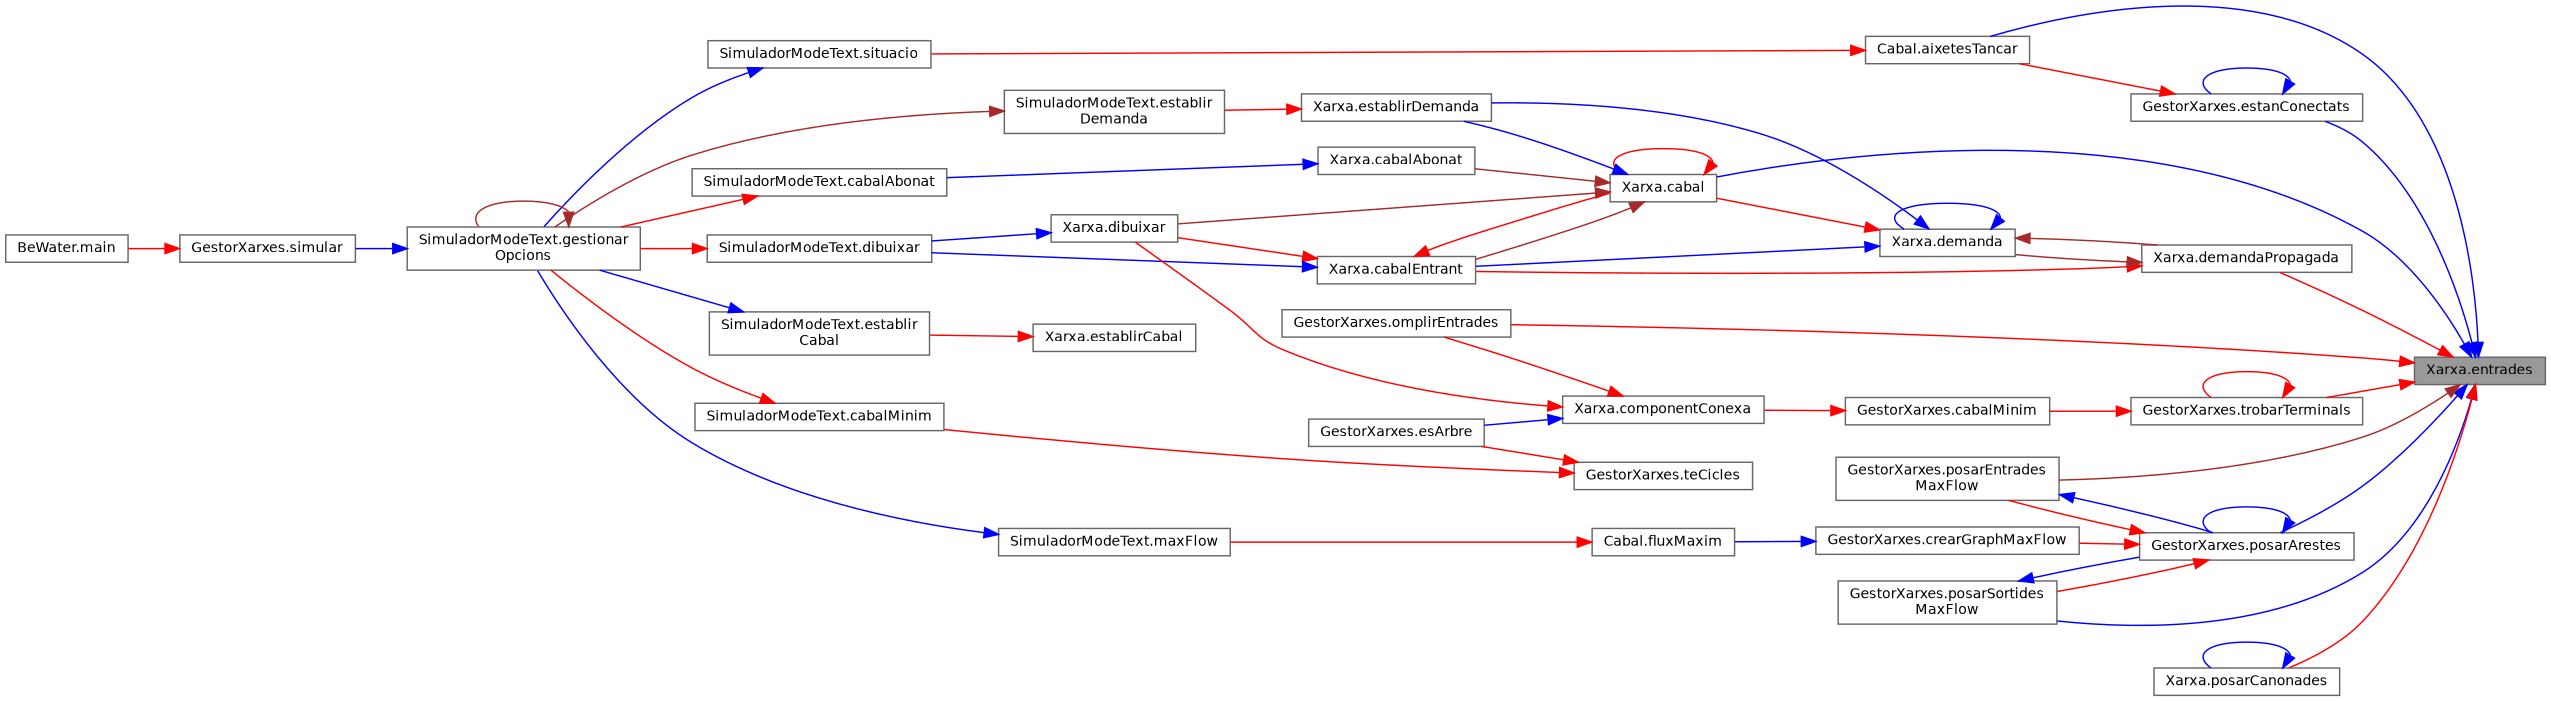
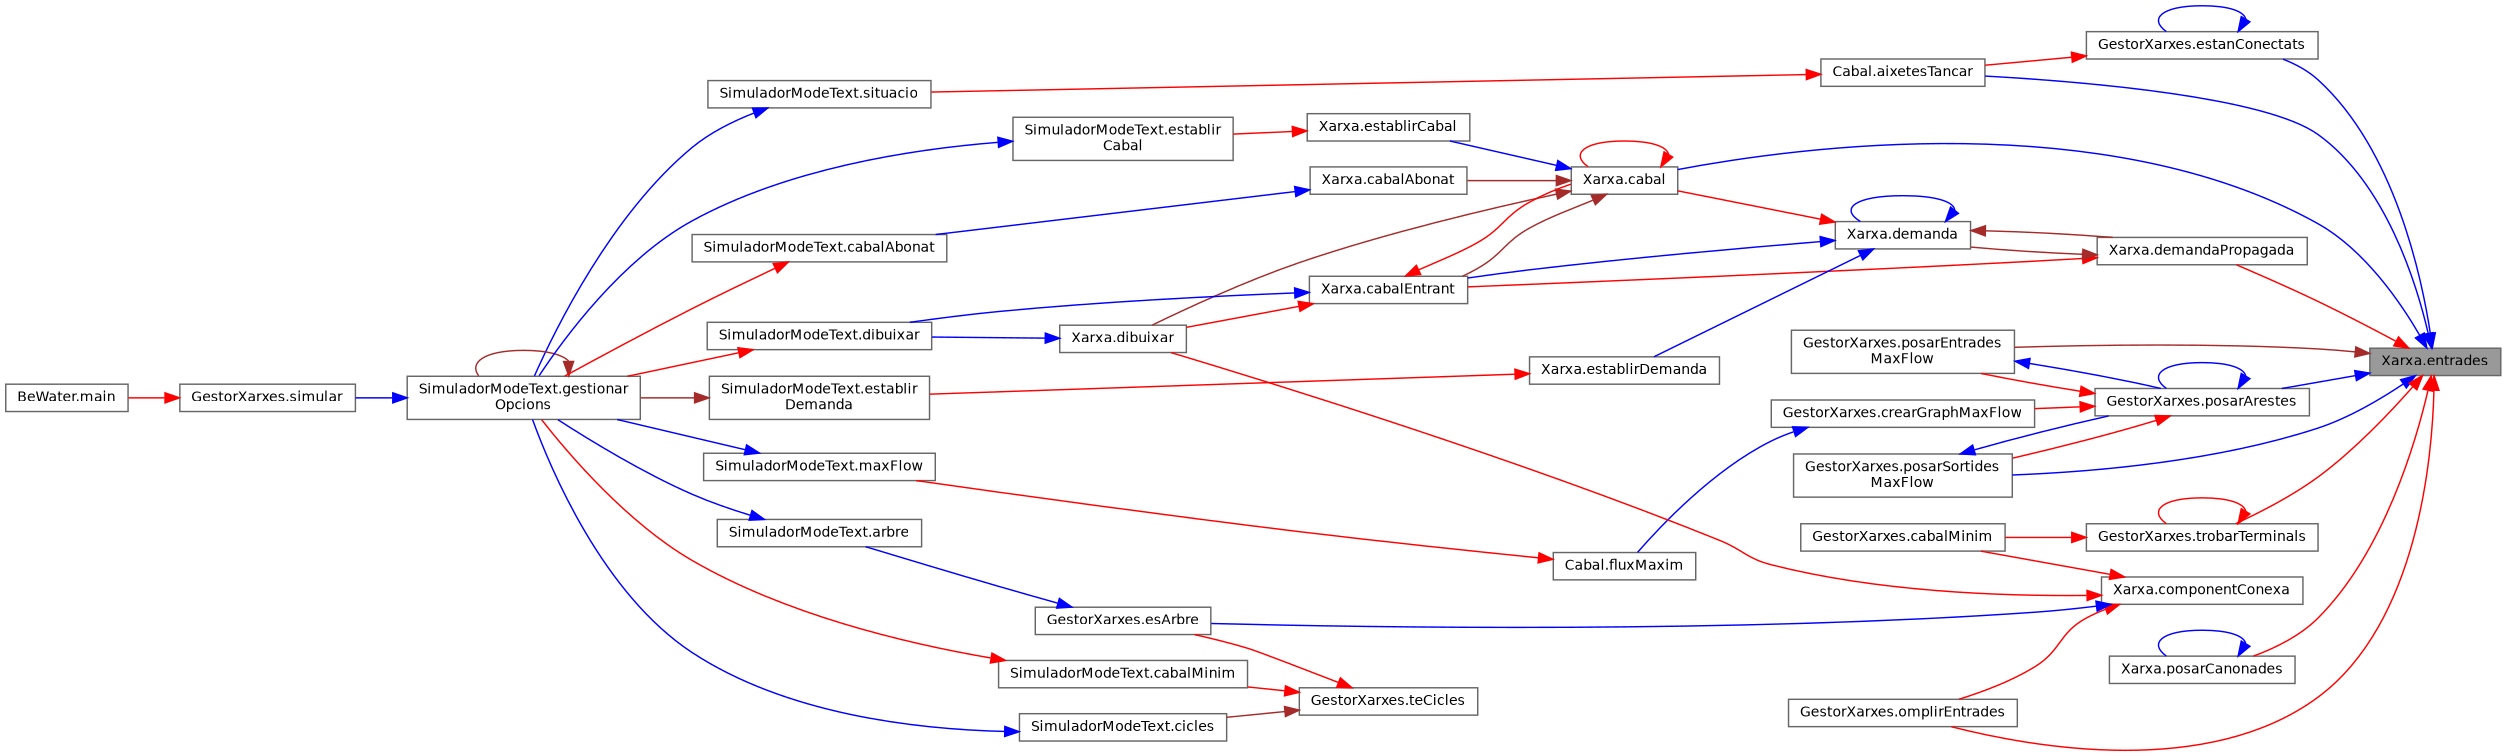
(1540, 143) -> (1503, 153)
(1797, 410) -> (2046, 563)
none -> (819, 533)
none -> (1123, 727)
